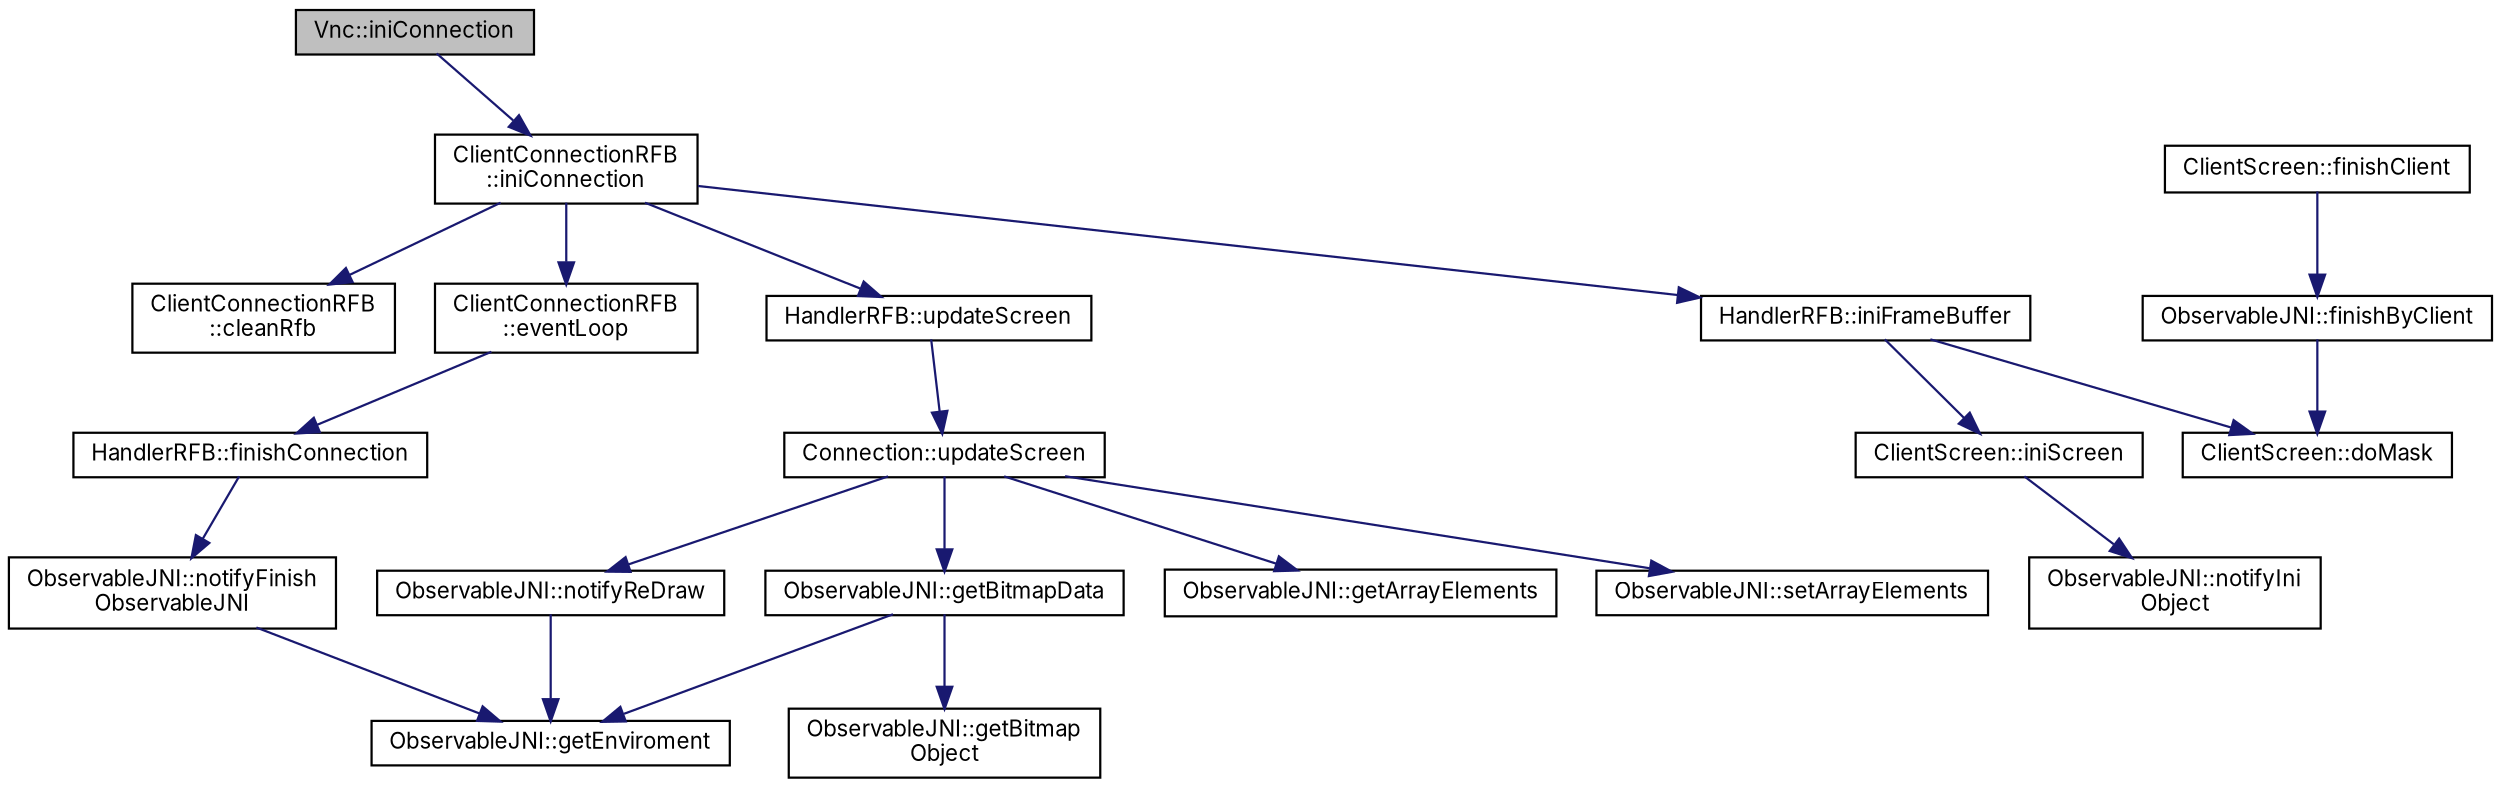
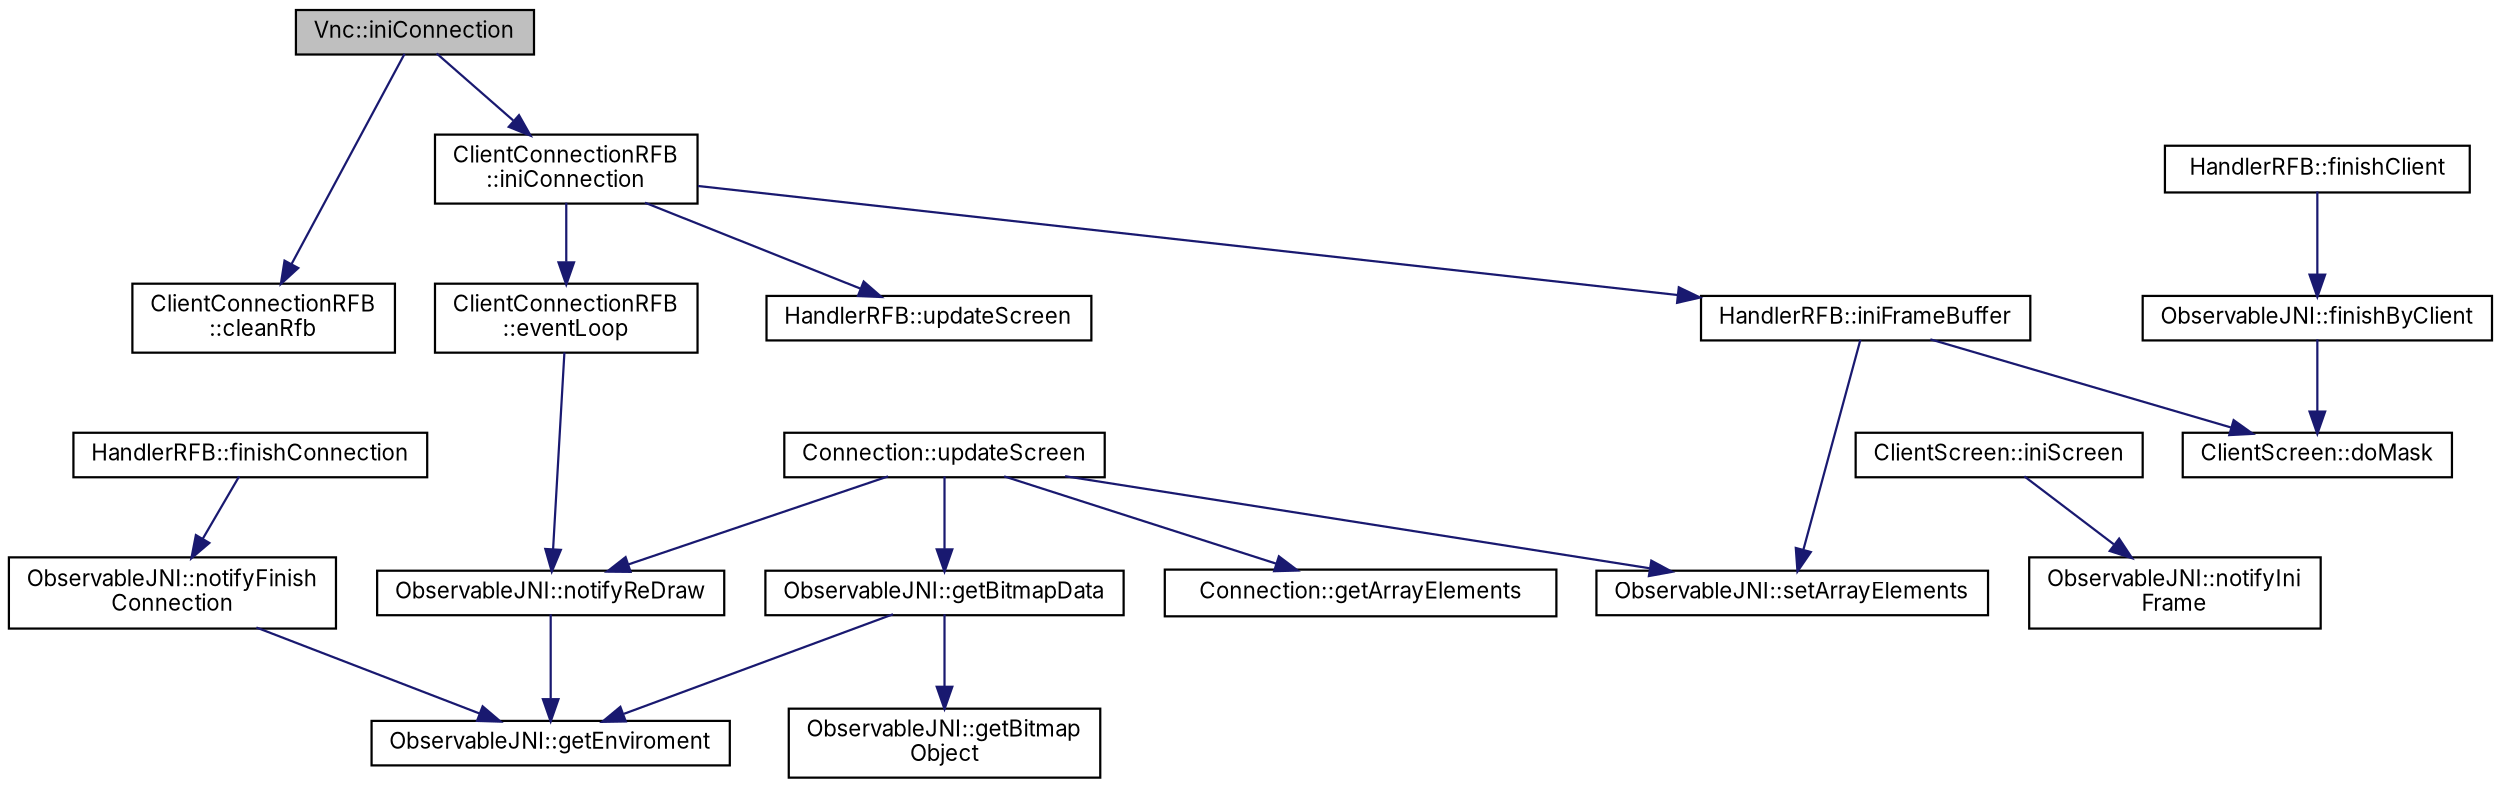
(2317, 169) -> (2317, 169)
(425, 239) -> (348, 159)
(935, 375) -> none
(1924, 379) -> (1832, 445)
(404, 388) -> (559, 451)
(172, 593) -> (172, 593)
(1361, 593) -> (1361, 593)
(2175, 593) -> (2175, 593)
